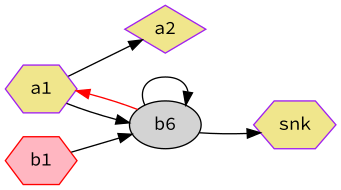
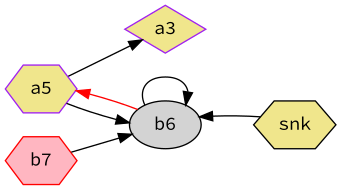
(165, 29) -> (165, 29)
(41, 89) -> (41, 89)
(295, 125) -> (295, 125)
(223, 134) -> (237, 116)
(41, 161) -> (41, 161)
